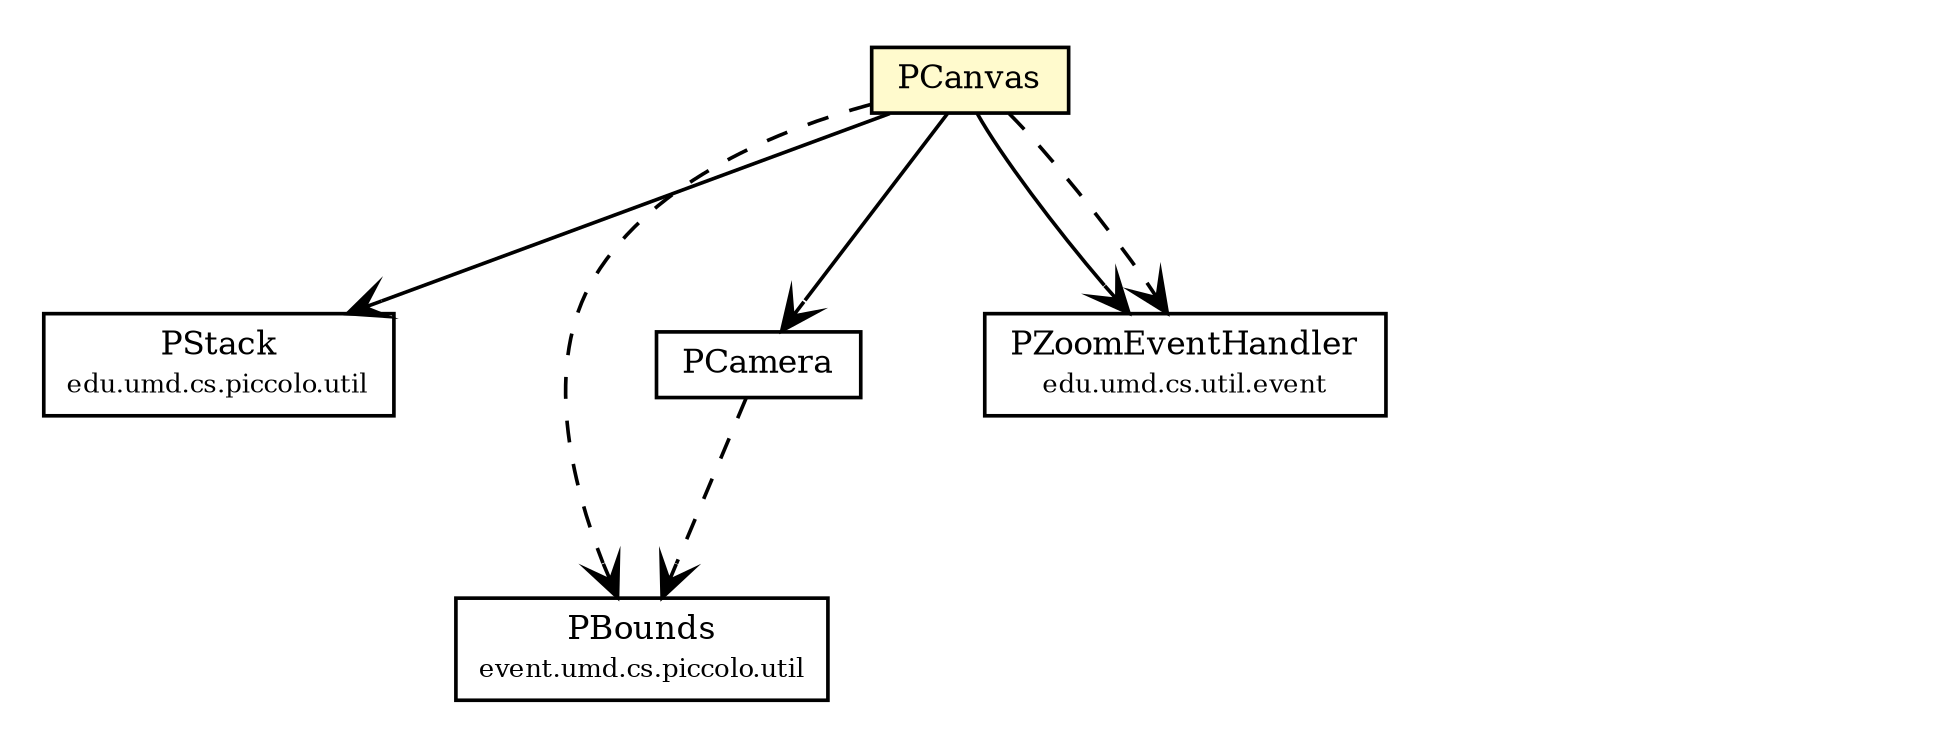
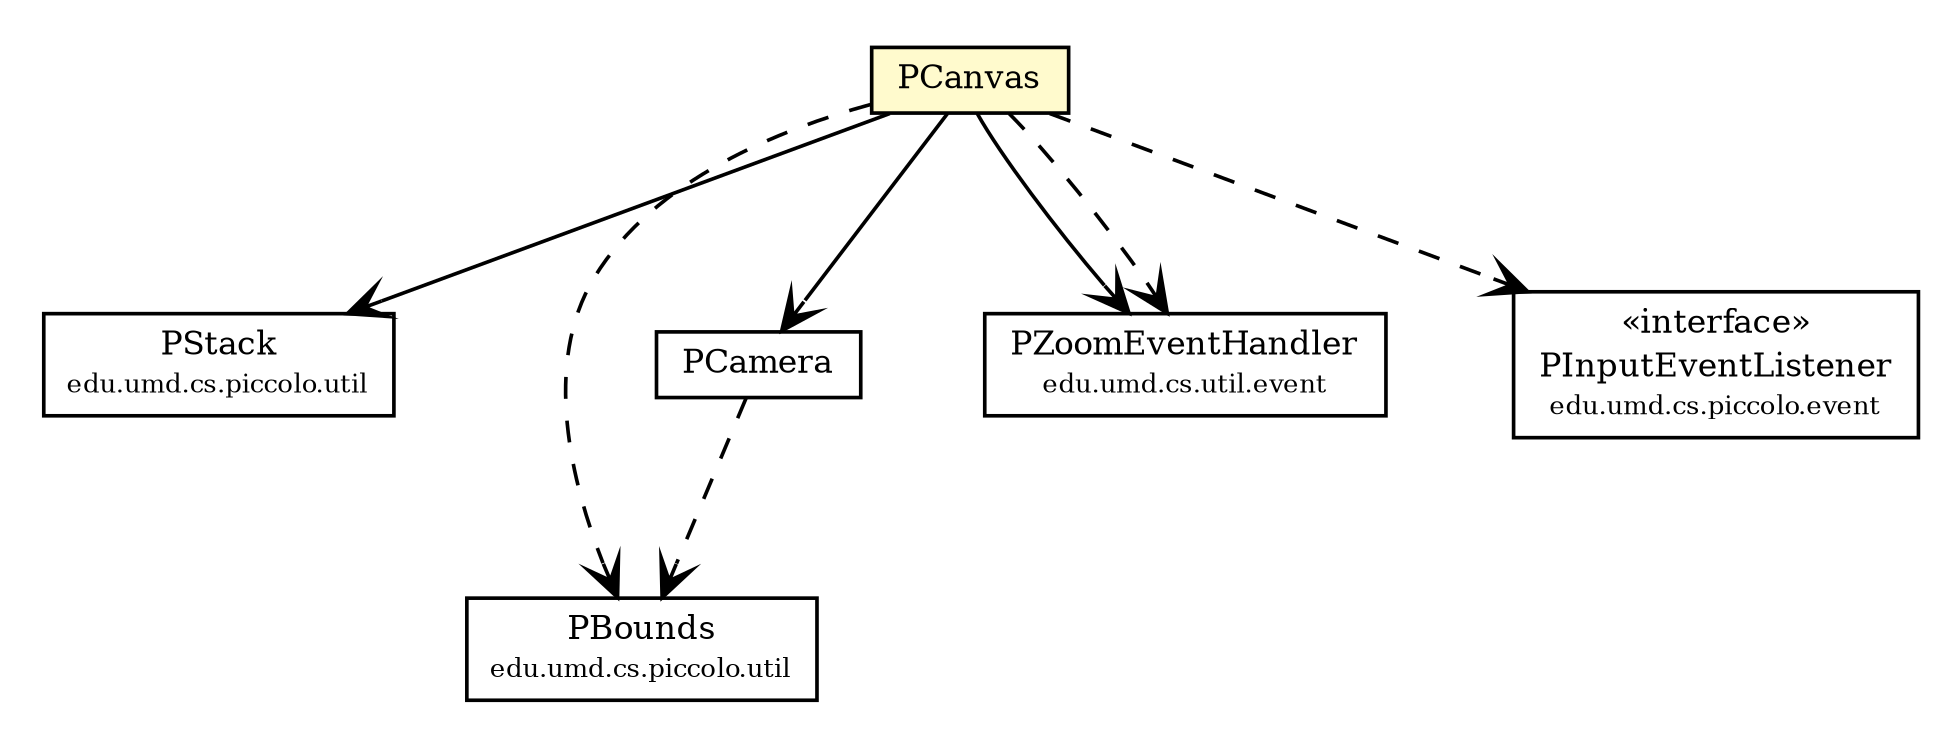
none -> (1714, 365)
(642, 669) -> (642, 669)
